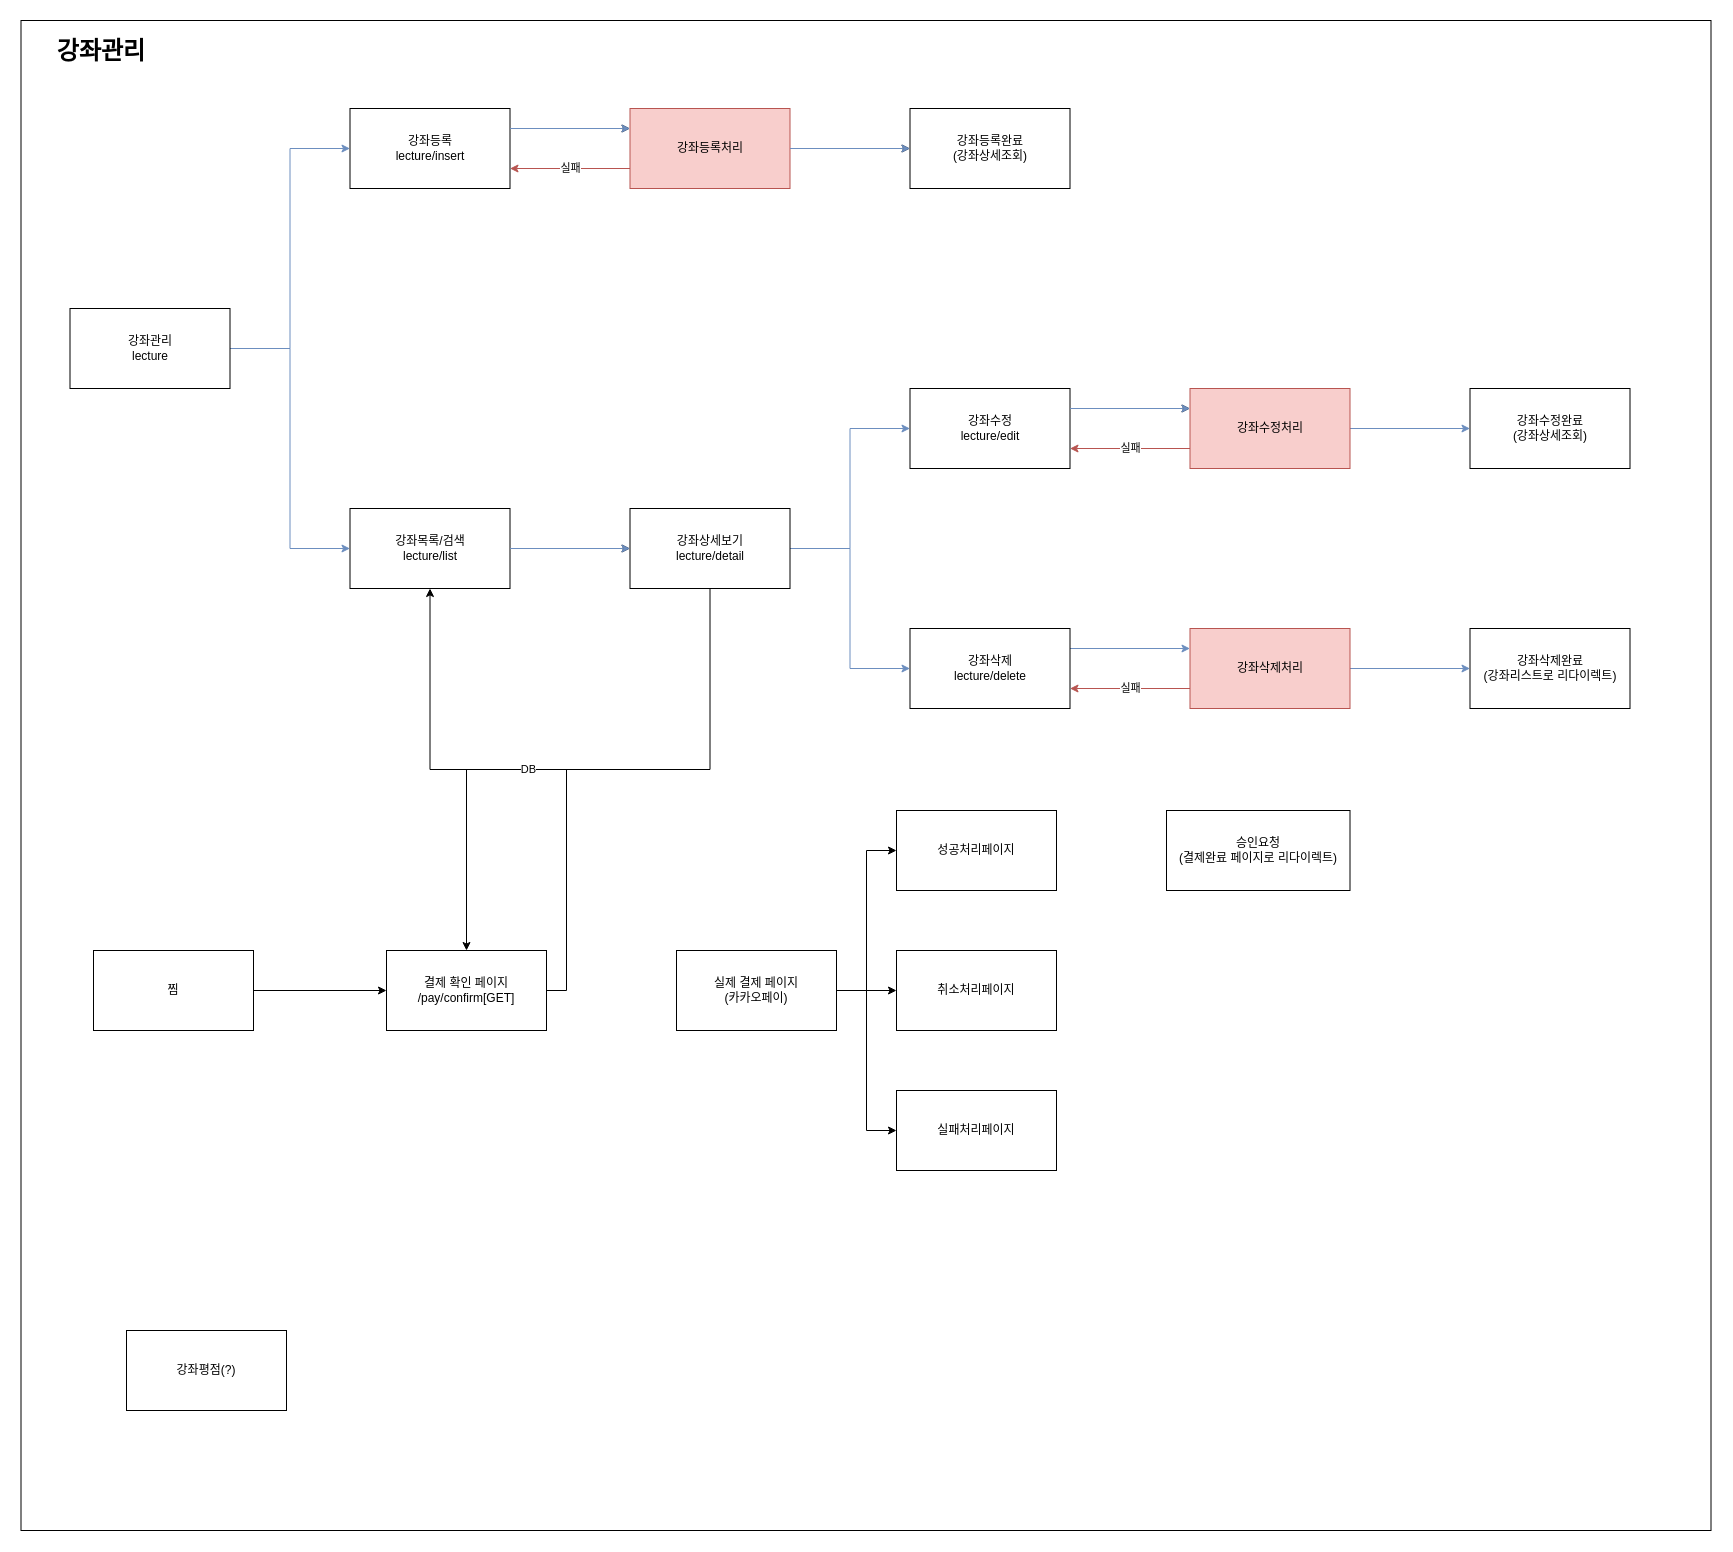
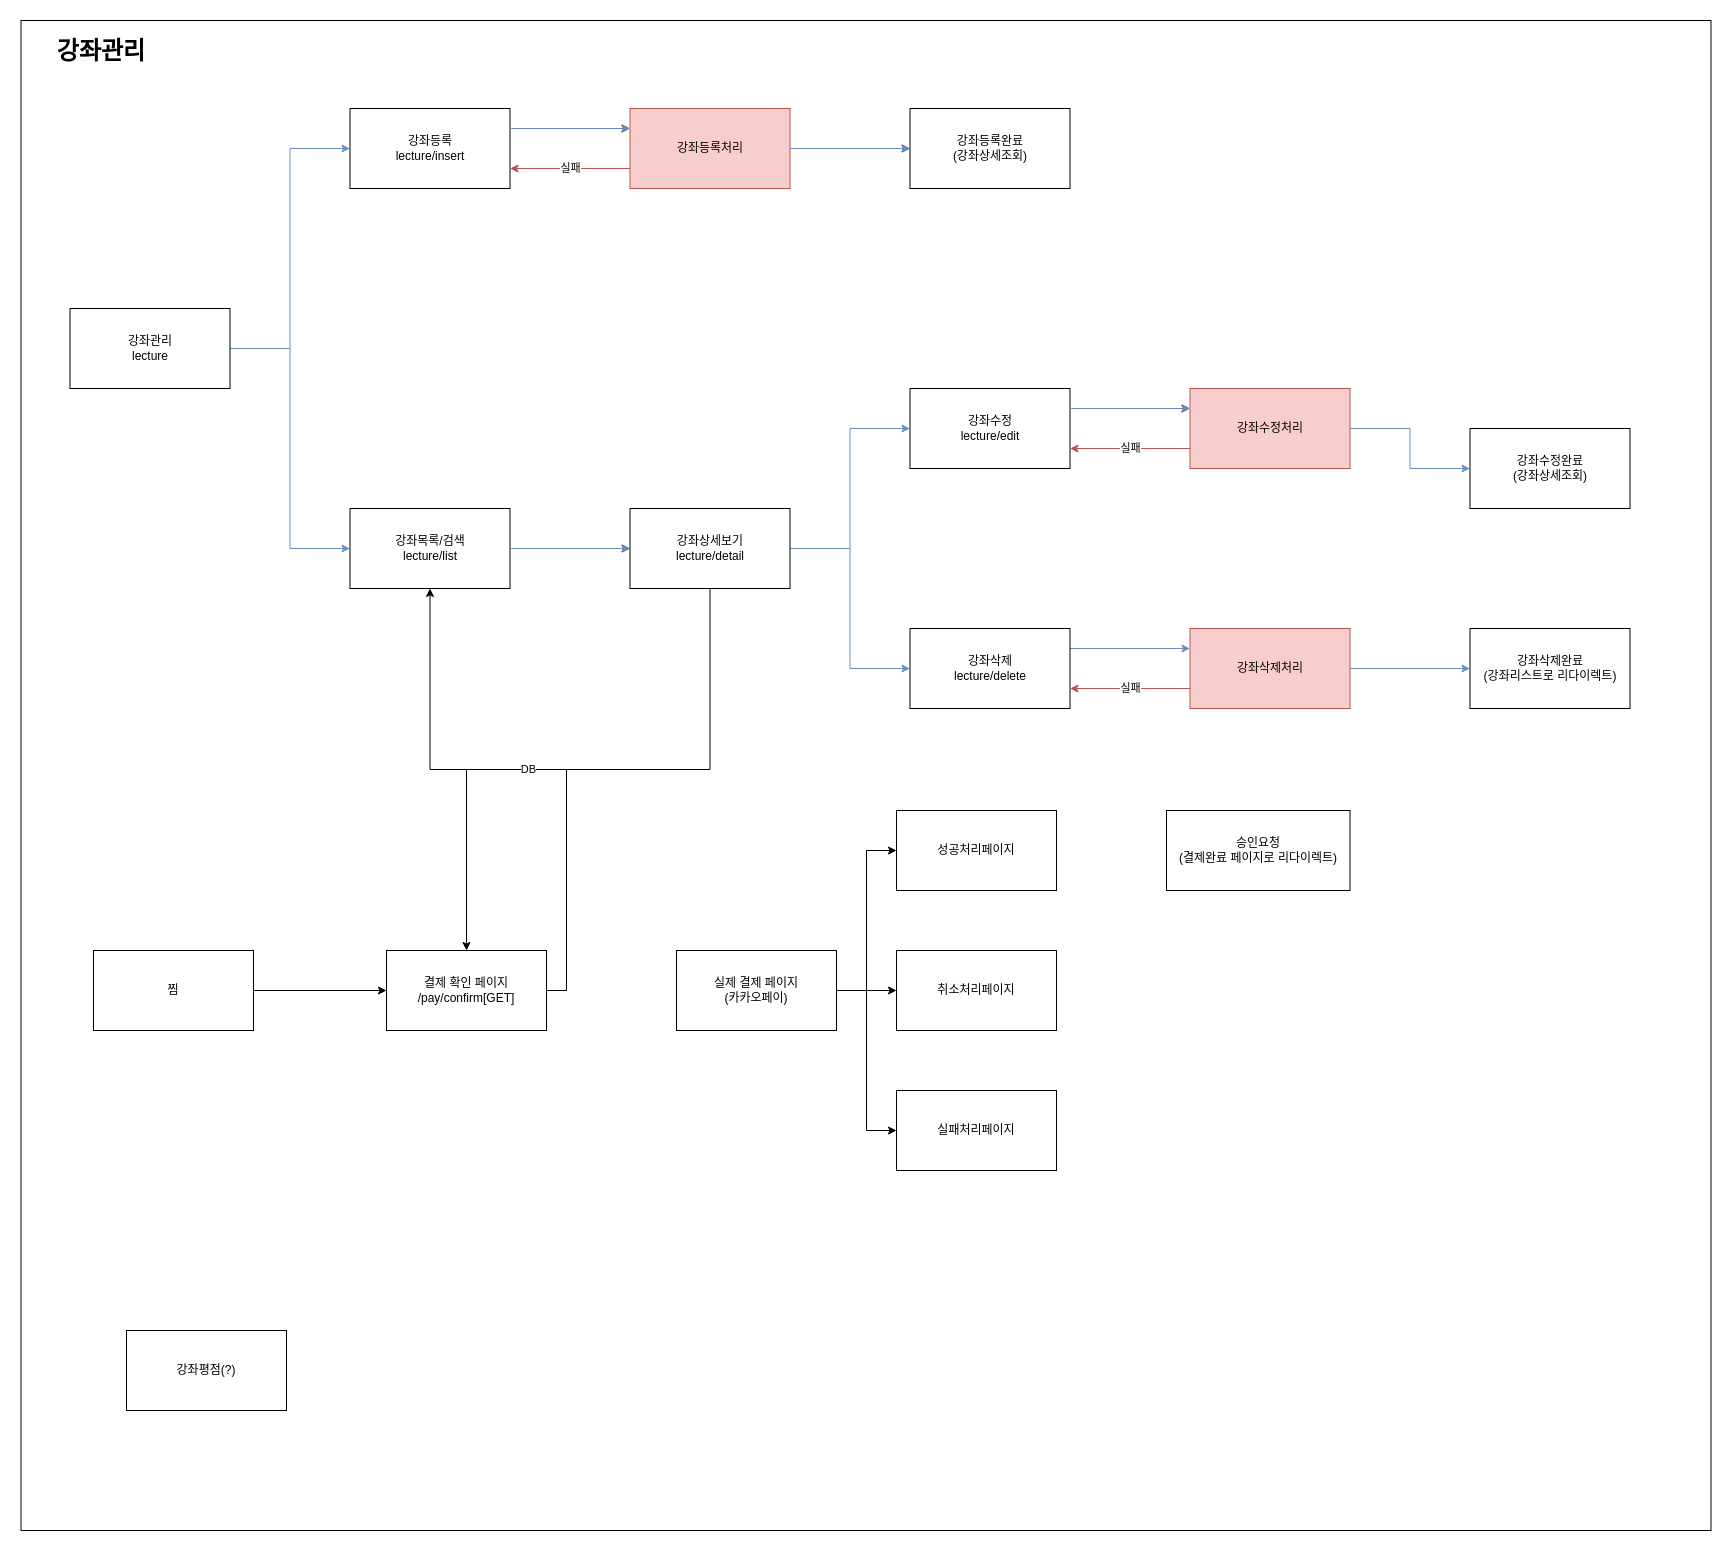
(1550, 429) -> (1550, 469)
